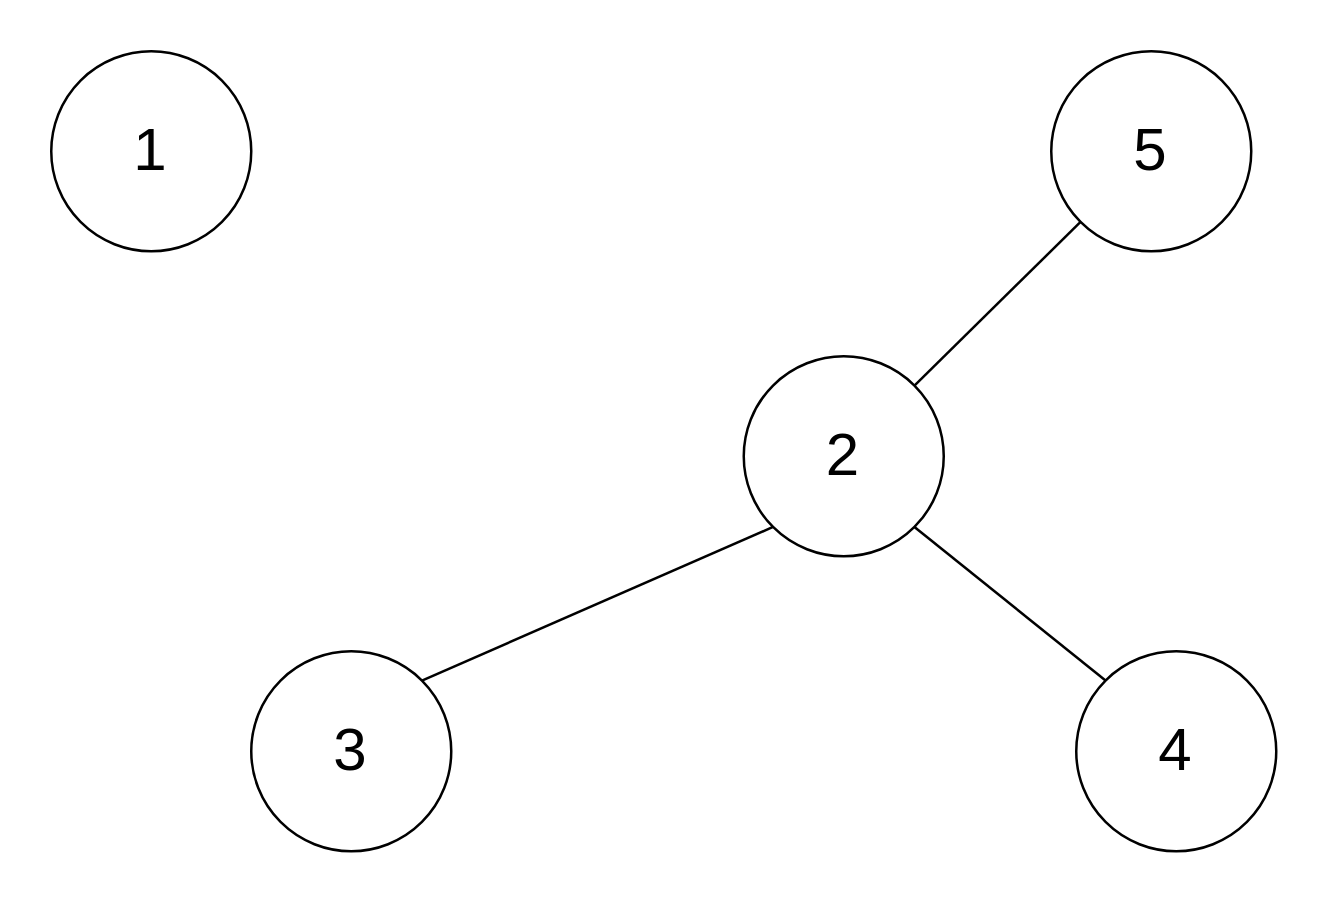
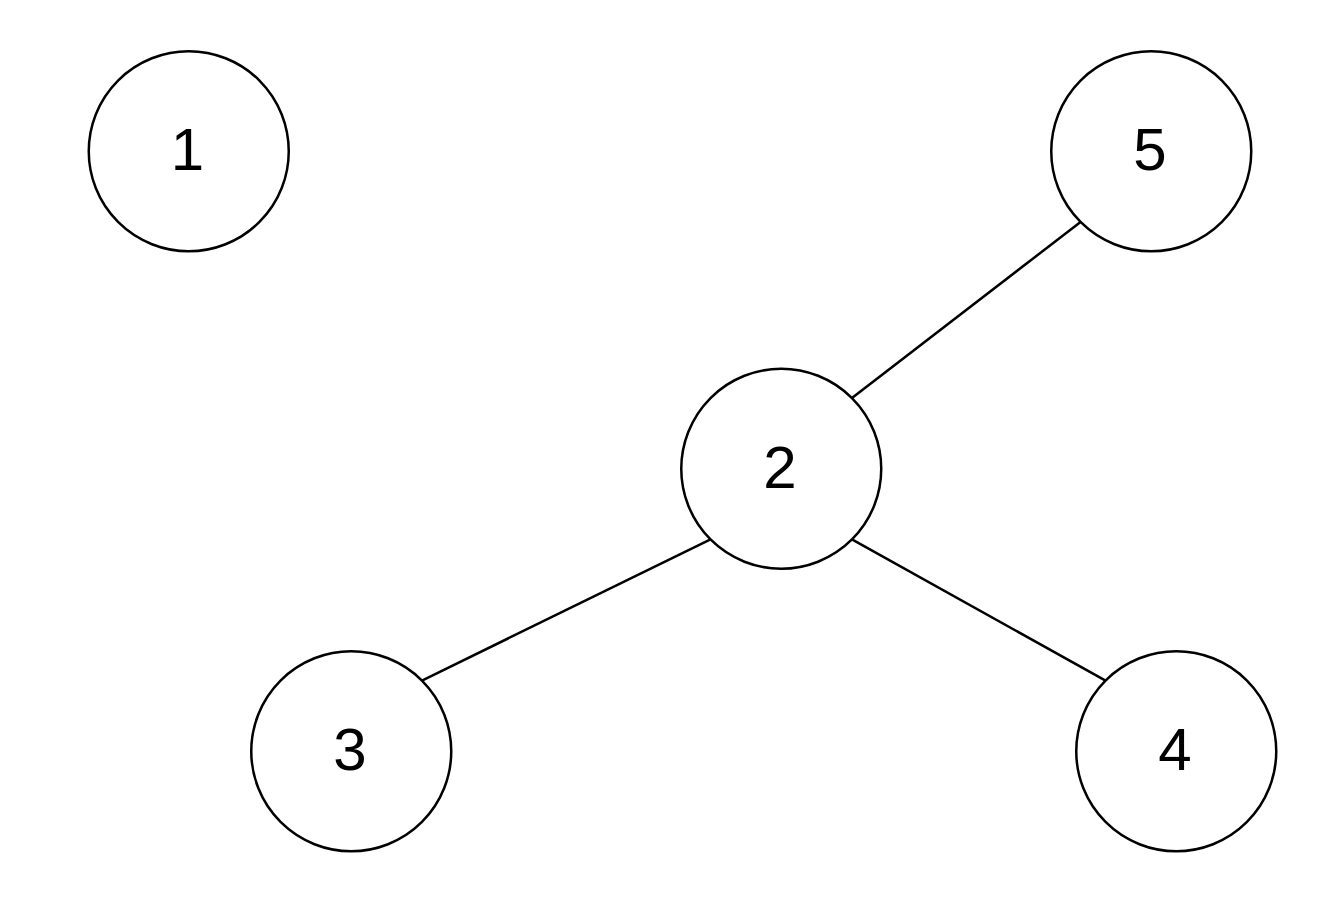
(151, 151) -> (189, 151)
(844, 456) -> (781, 469)
